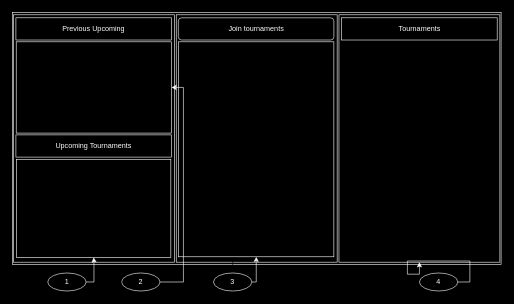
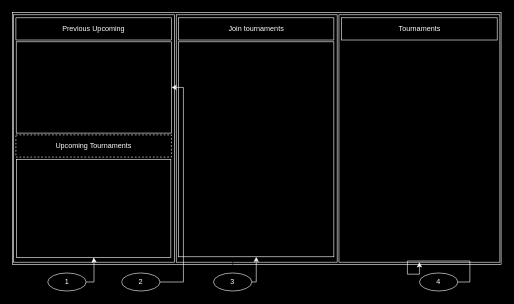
(256, 29) -> (256, 29)
(94, 146) -> (94, 146)
